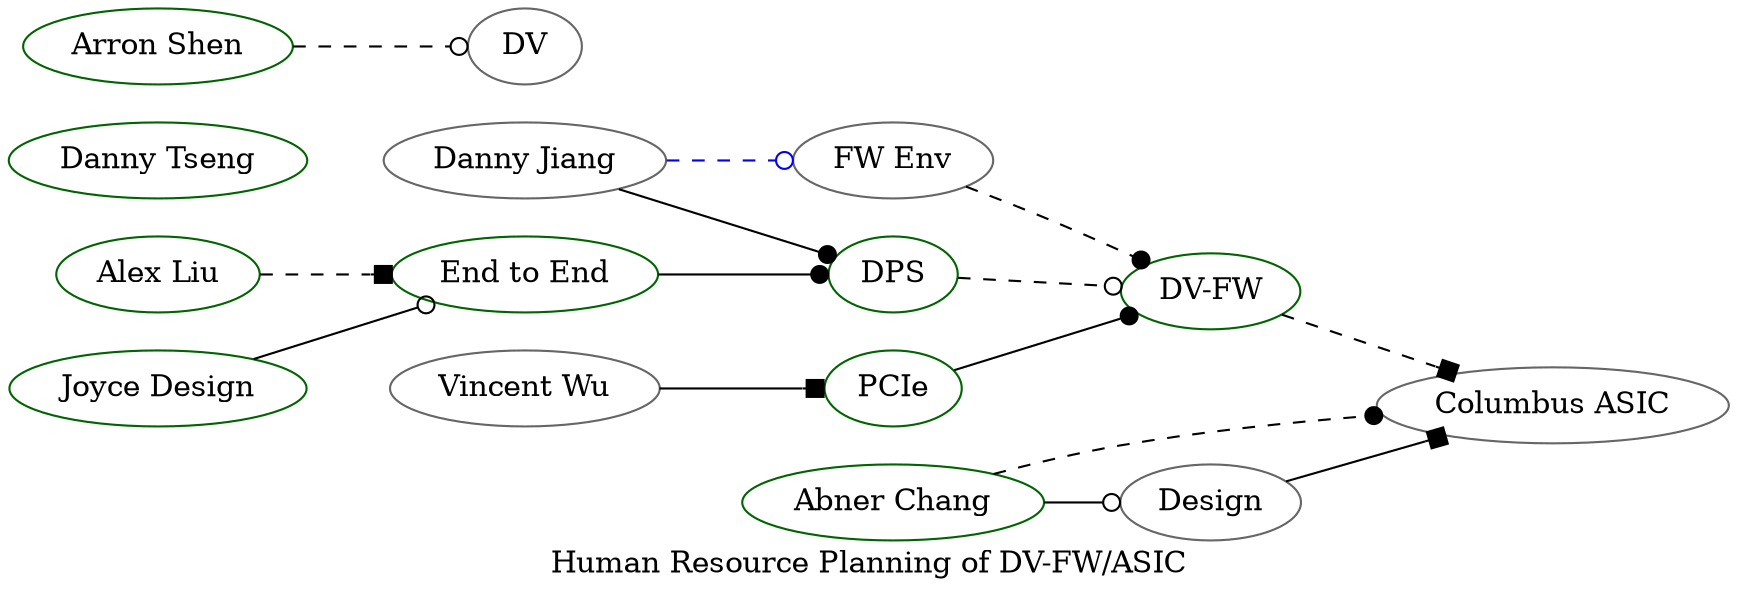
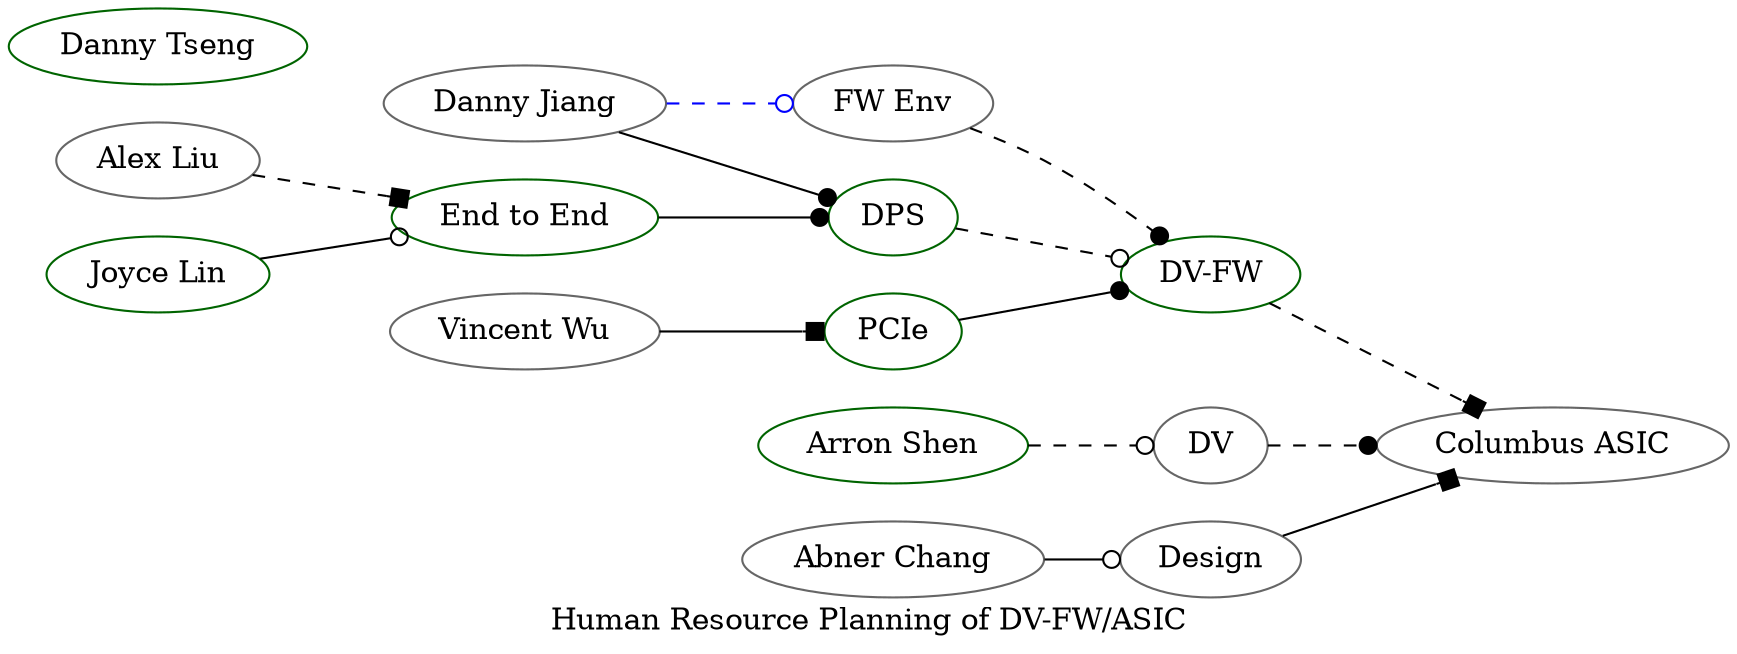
(158, 274) -> (158, 160)
(158, 388) -> (158, 274)
(1178, 436) -> (1313, 445)
(893, 502) -> (893, 559)
